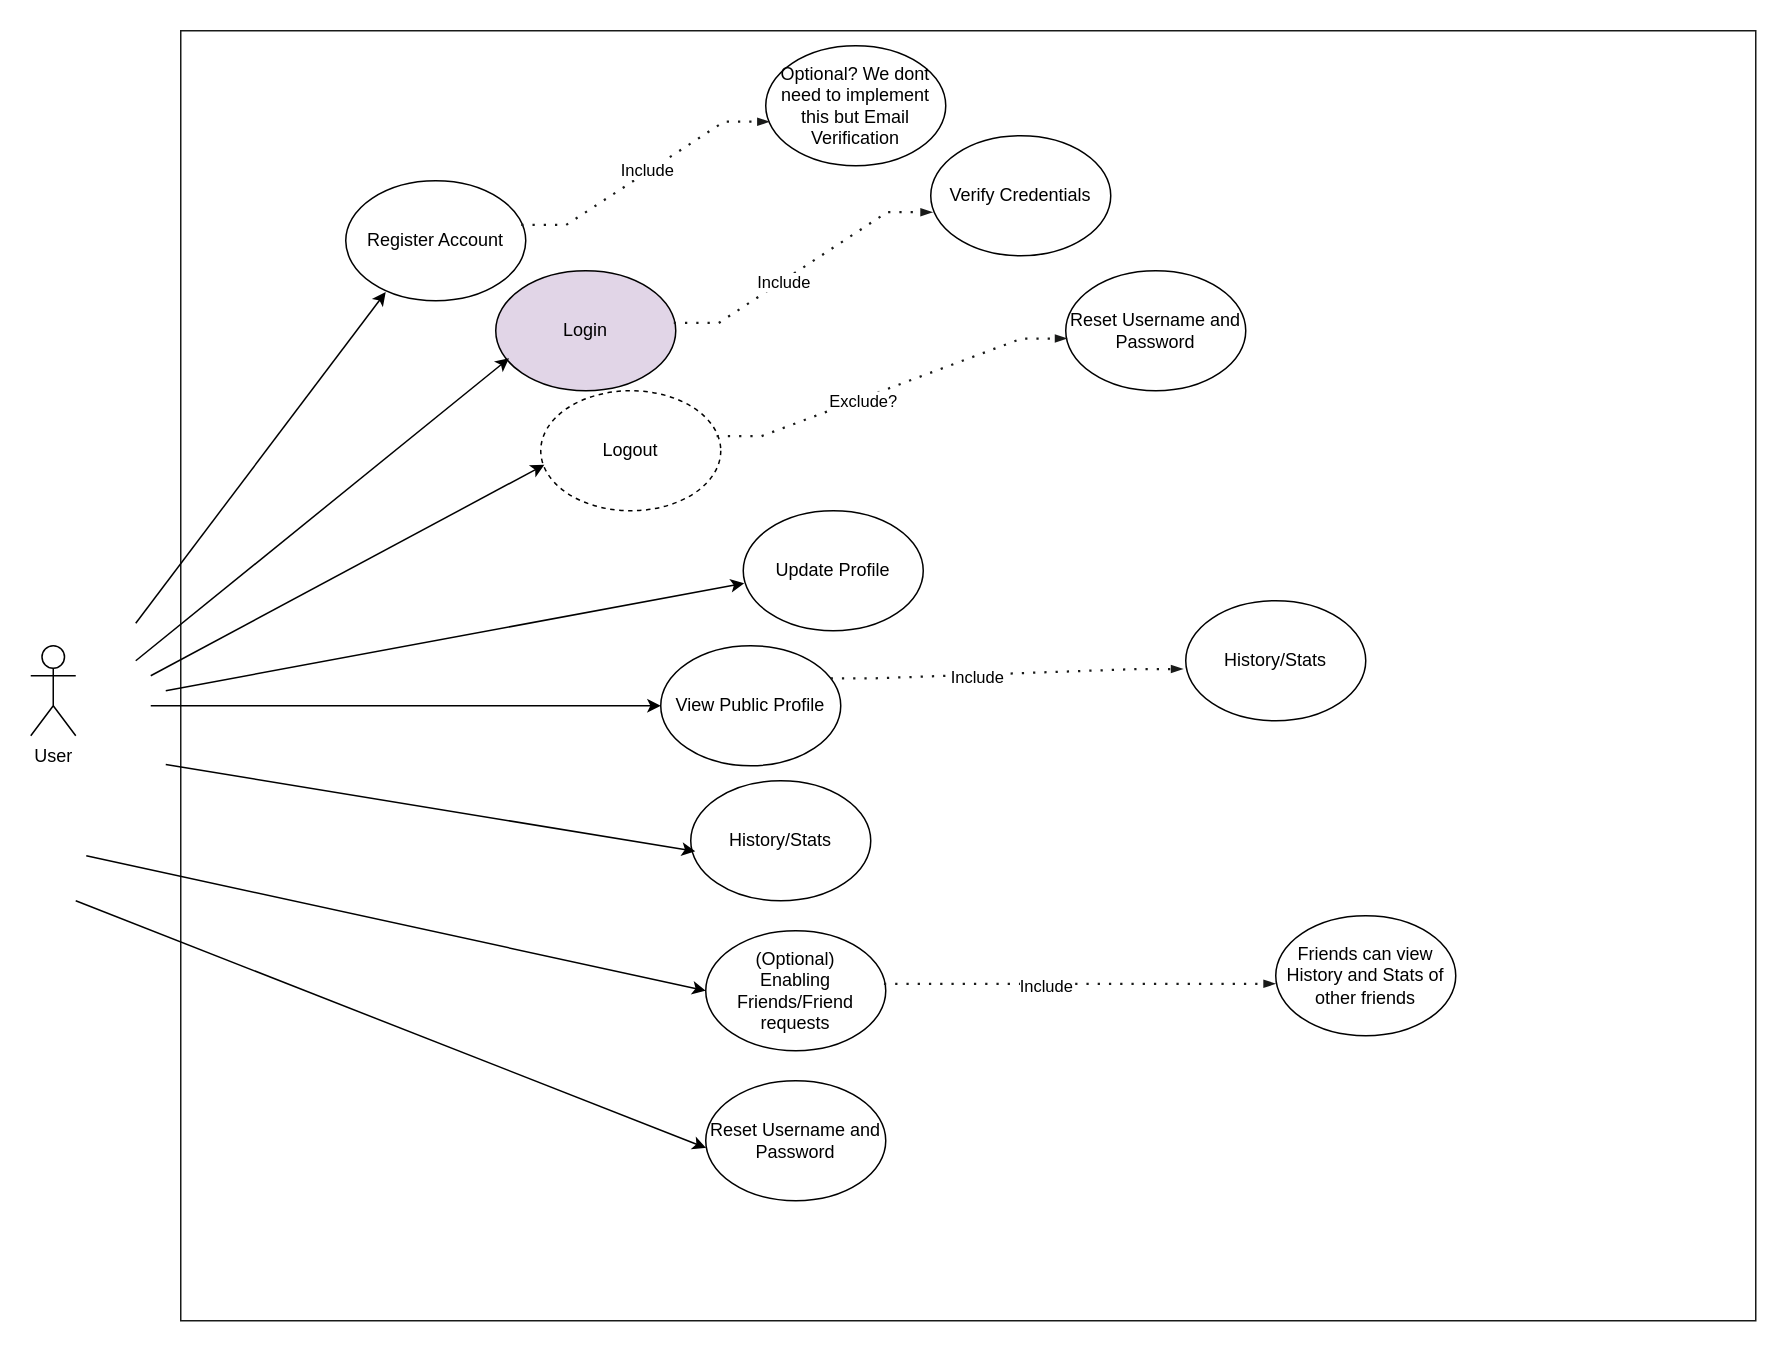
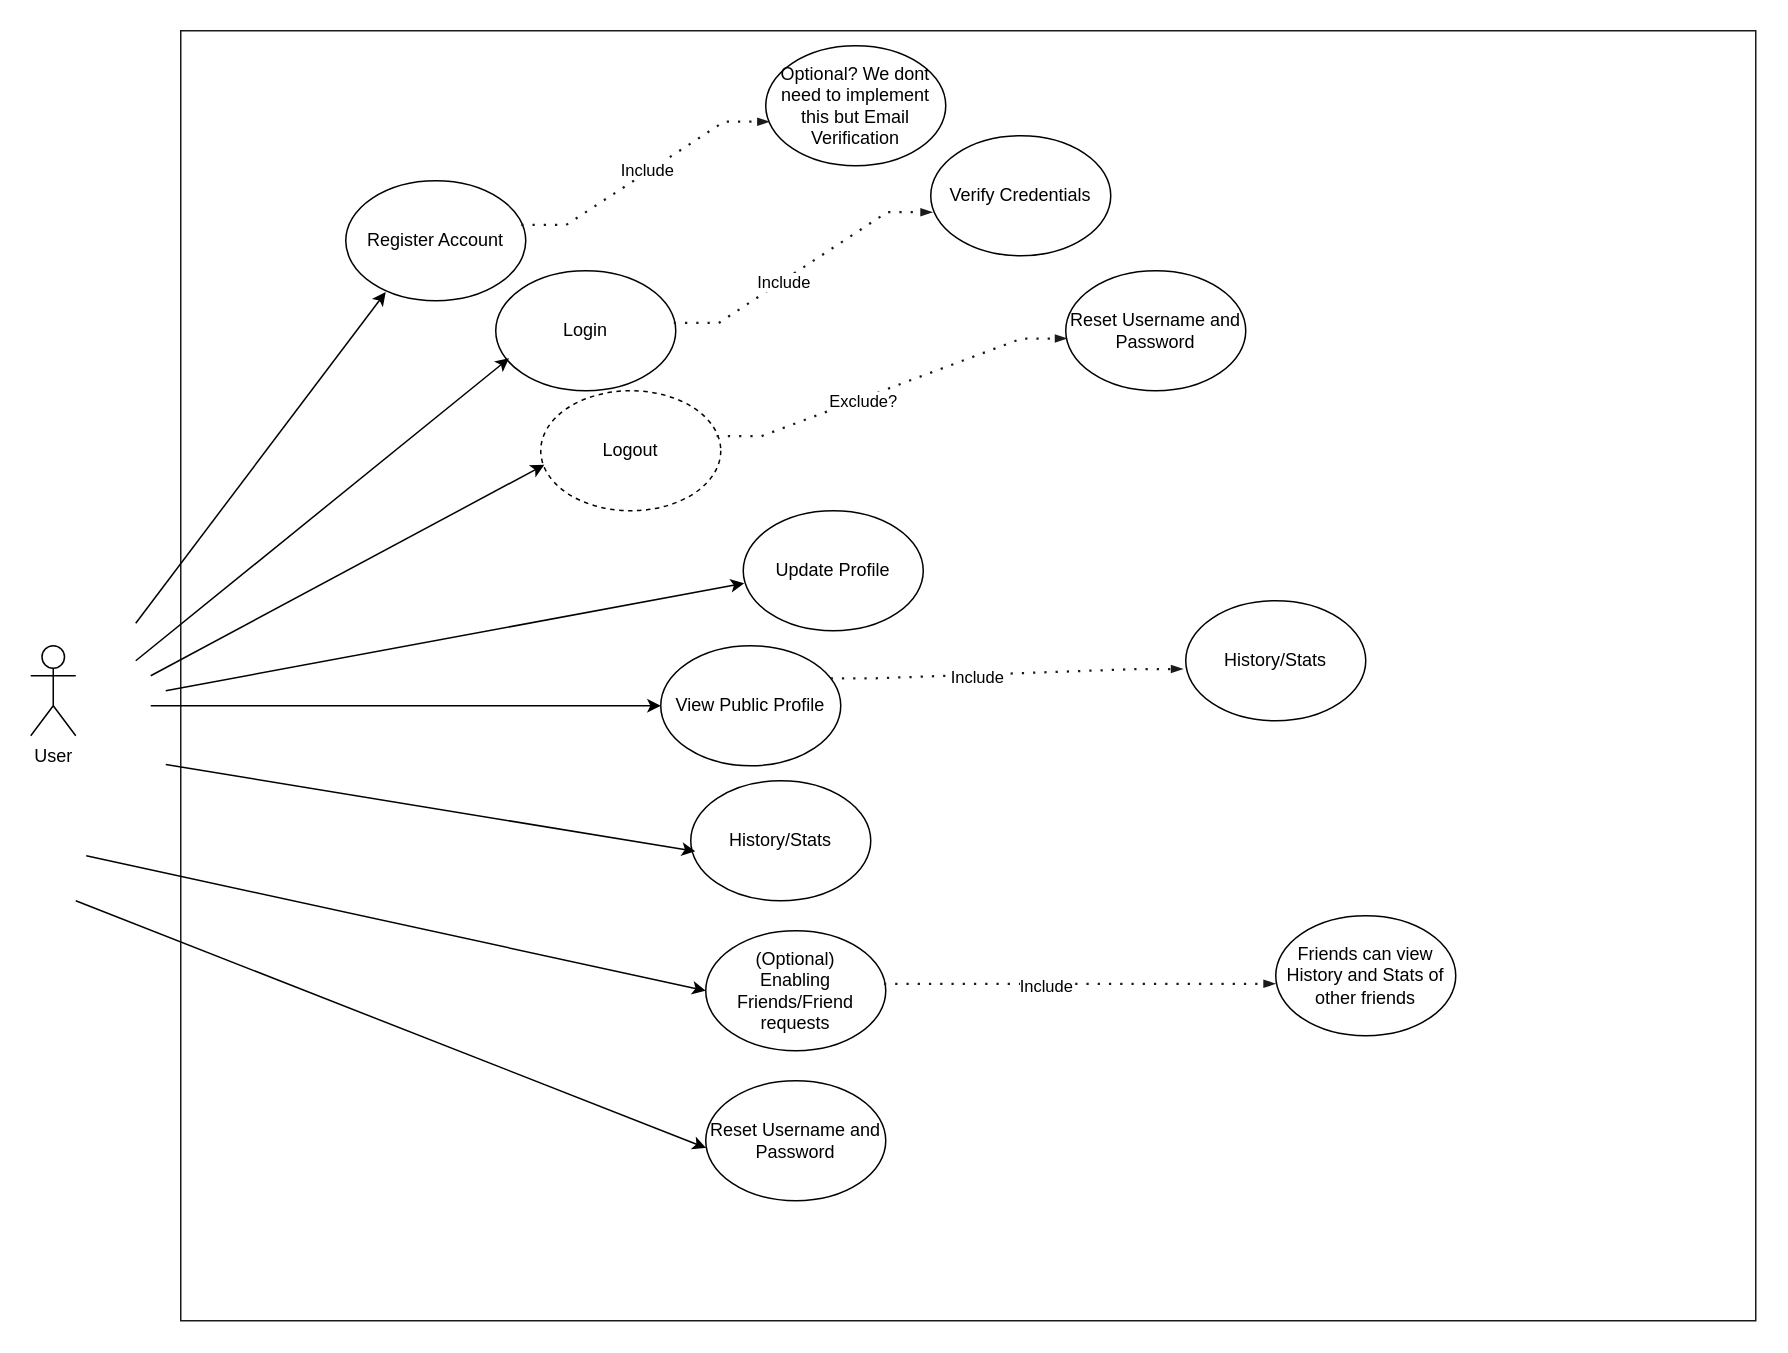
(586, 331) -> (586, 331)
